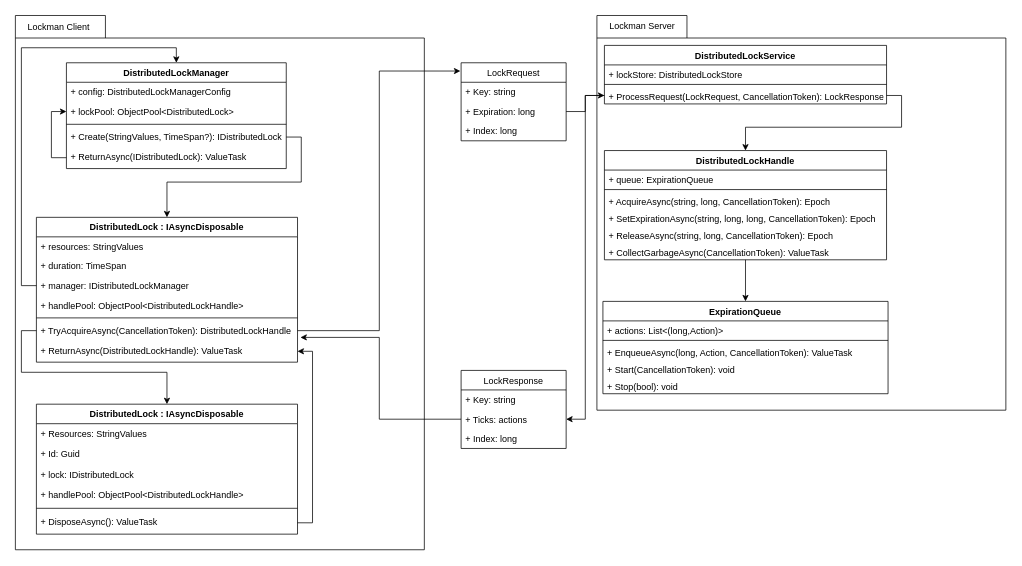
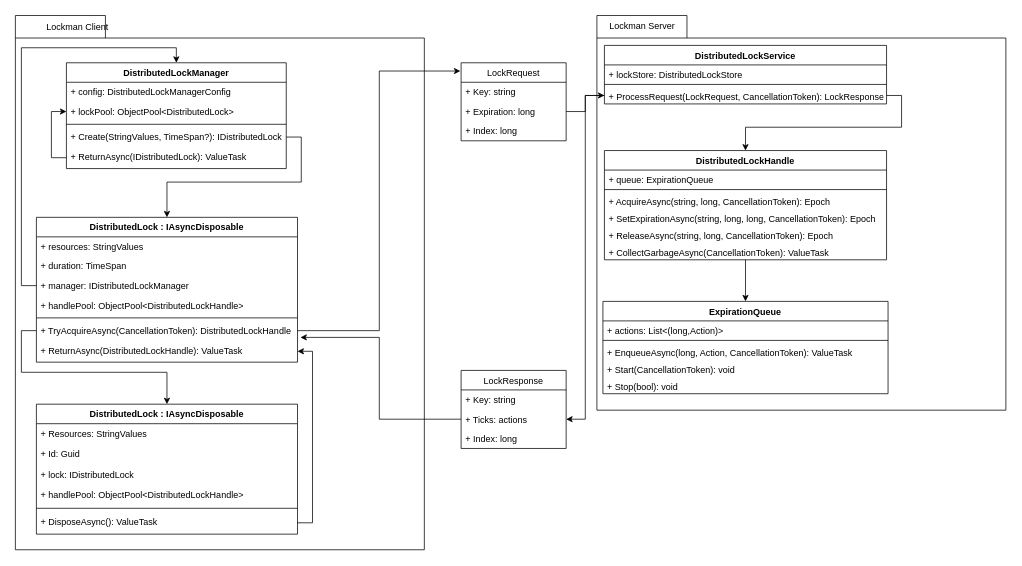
(60, 27) -> (78, 27)
